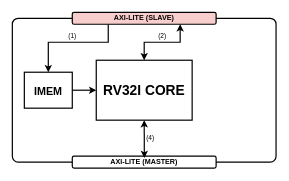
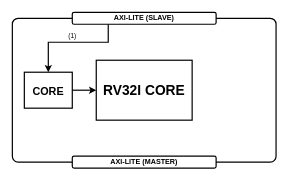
(144, 18) -> (144, 18)
(162, 42) -> none
(48, 90) -> (48, 90)
(144, 140) -> none
